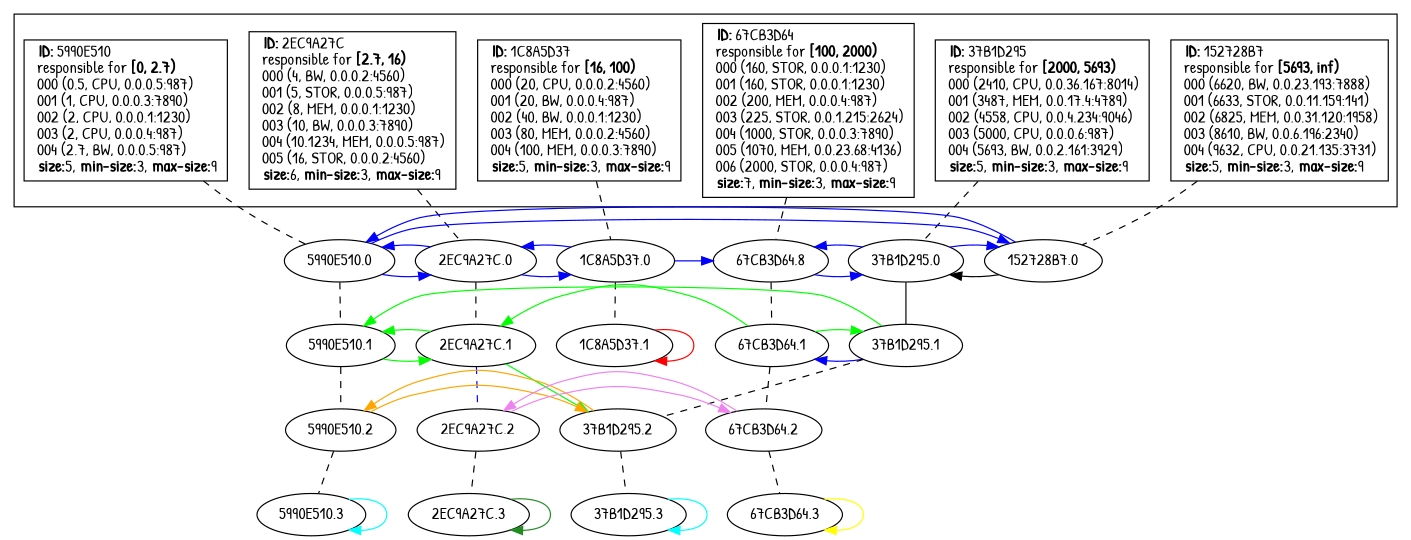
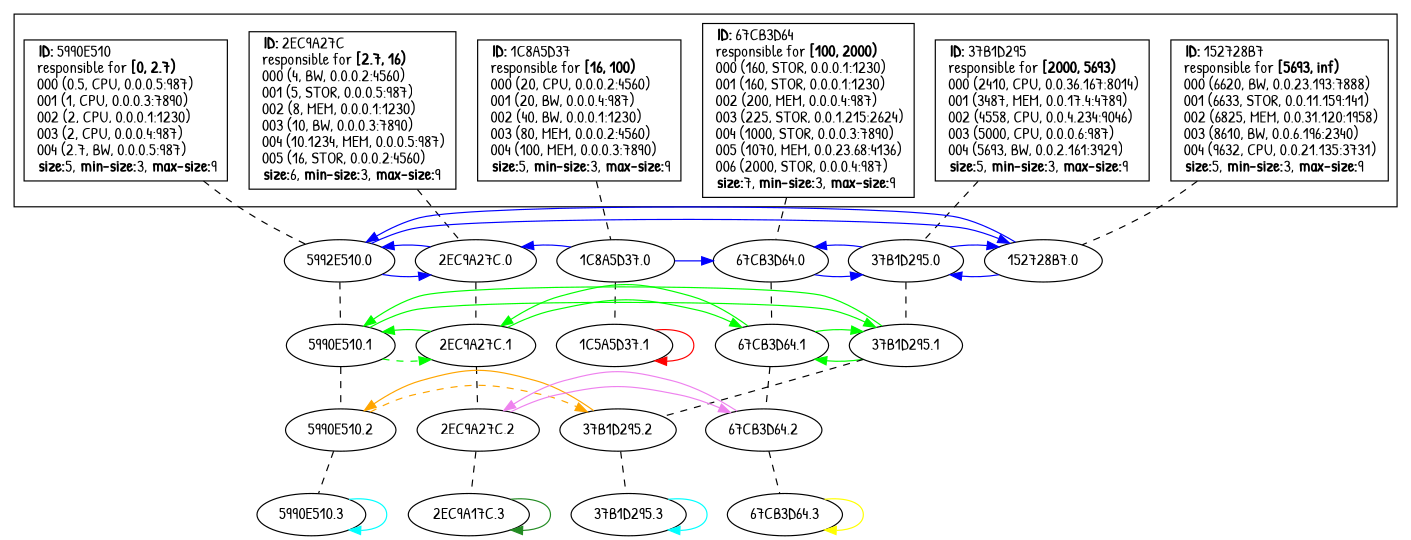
(340, 261) -> (340, 261)
(771, 261) -> (771, 261)
(540, 277) -> none
(980, 277) -> (980, 277)
(906, 303) -> (906, 303)
none -> (516, 304)
(615, 345) -> (615, 345)
(401, 361) -> (401, 361)
(845, 361) -> (845, 361)
(542, 385) -> (619, 300)
(467, 386) -> (467, 386)
(477, 393) -> (477, 393)
(469, 515) -> (469, 515)
